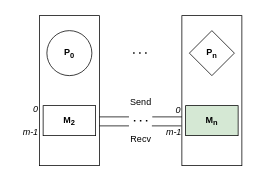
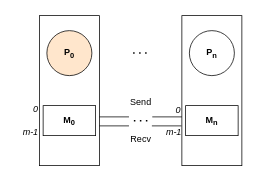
(69, 53) -> (69, 53)
(212, 53) -> (212, 53)
(69, 120) -> (69, 120)
(212, 120) -> (212, 120)
